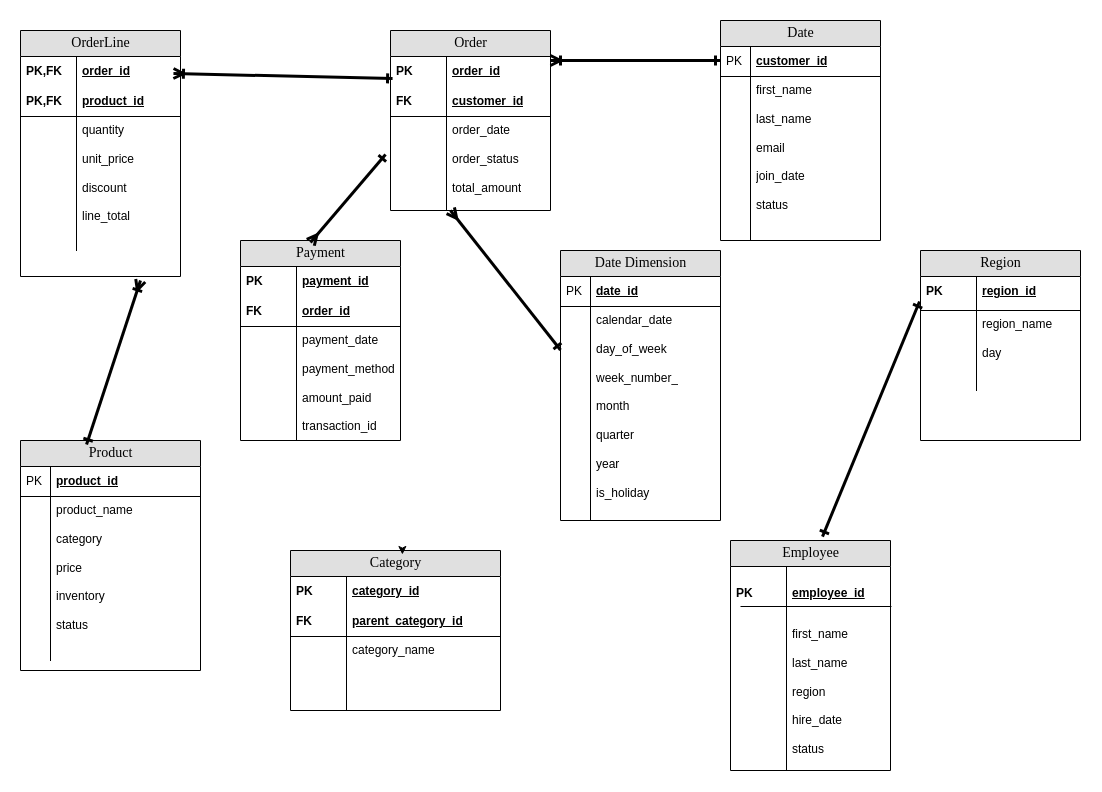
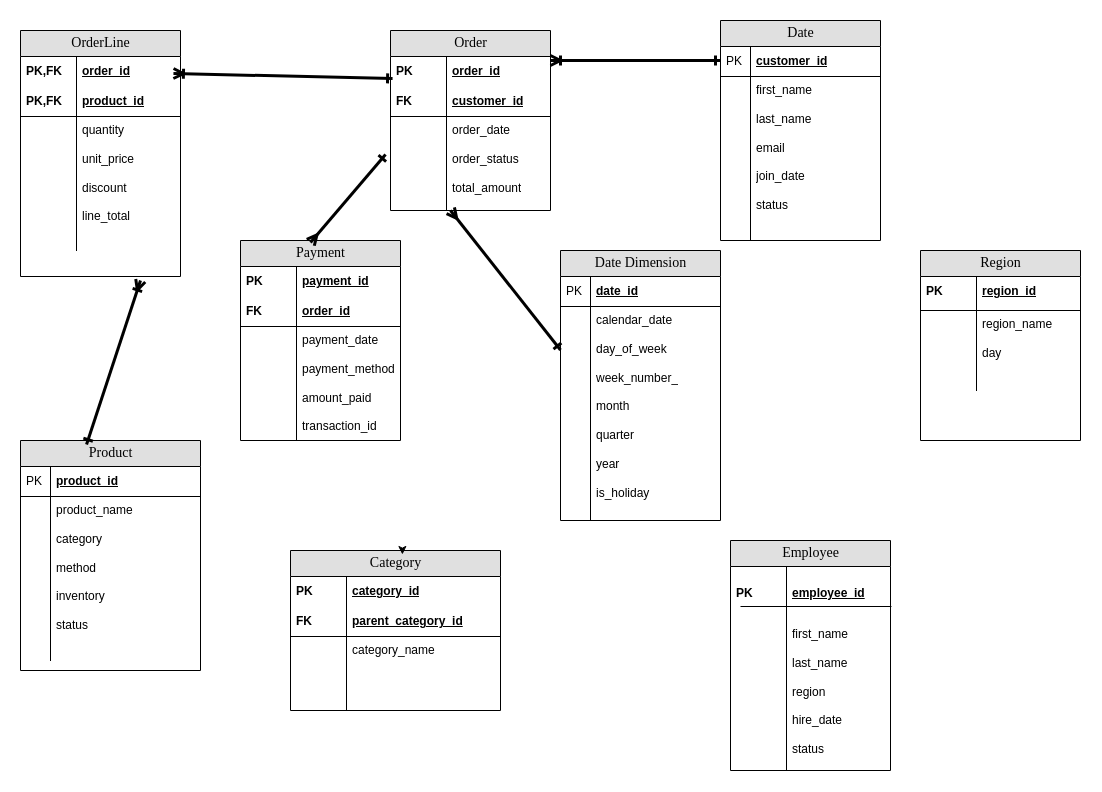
(871, 419) -> none
(97, 540) -> (97, 540)
